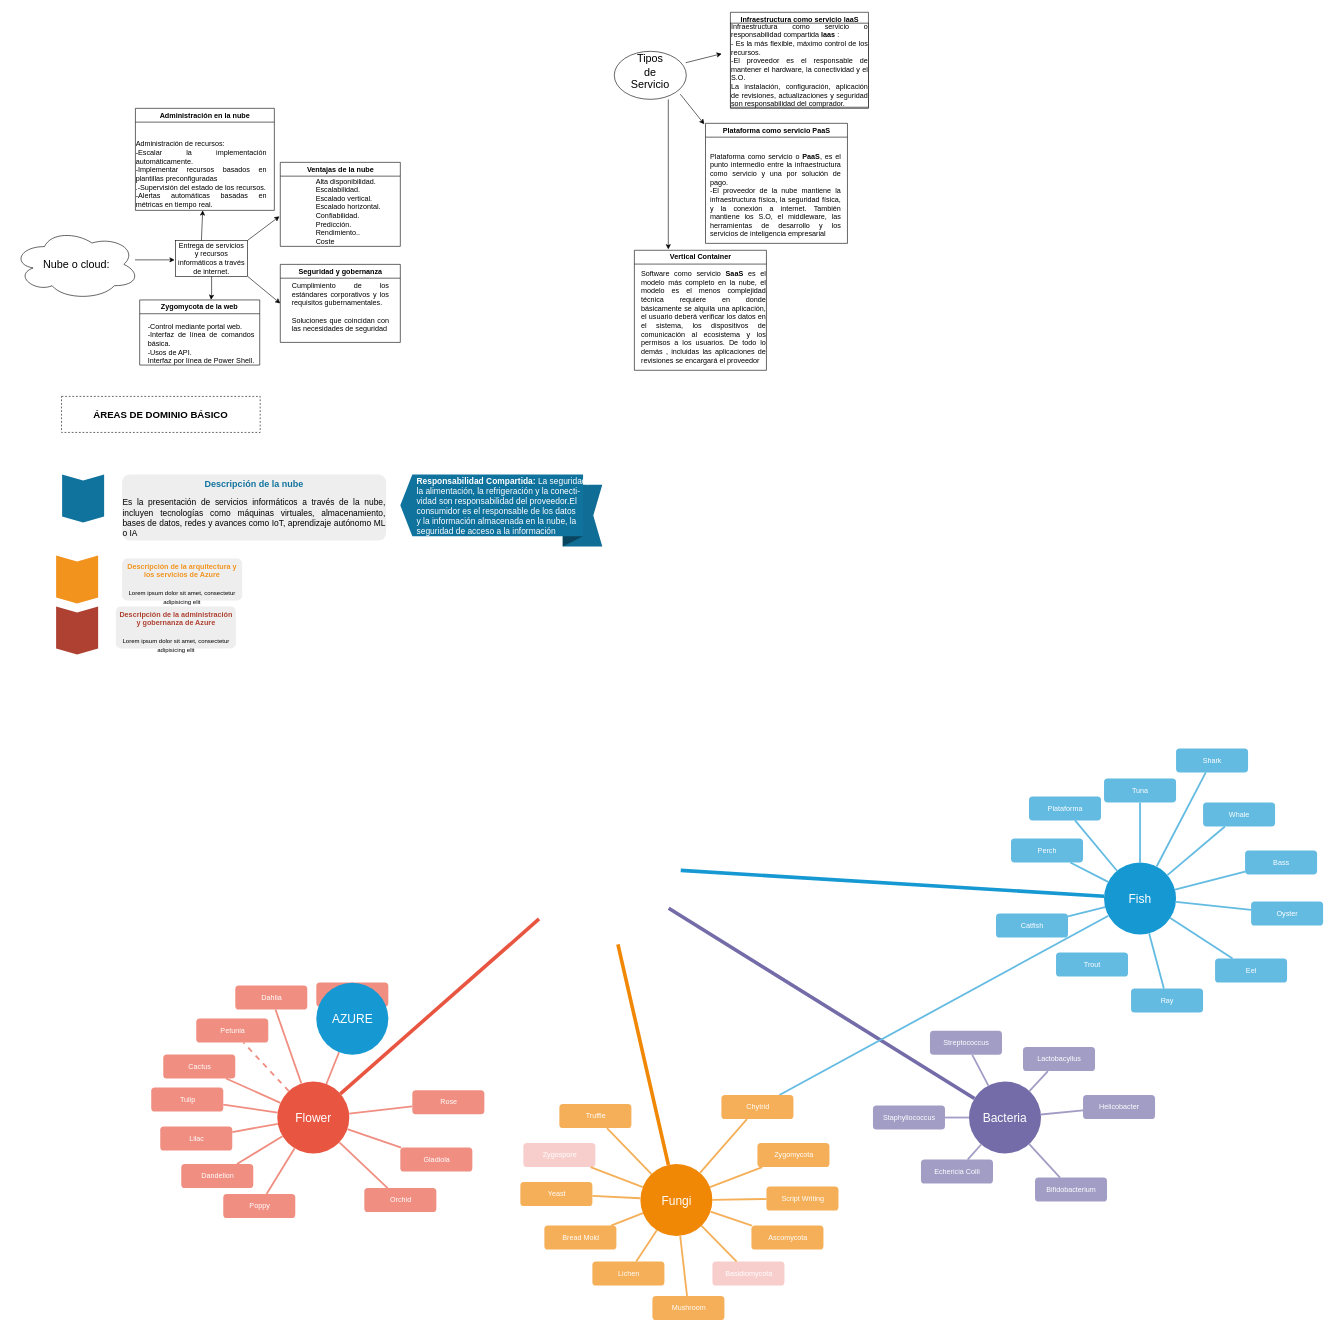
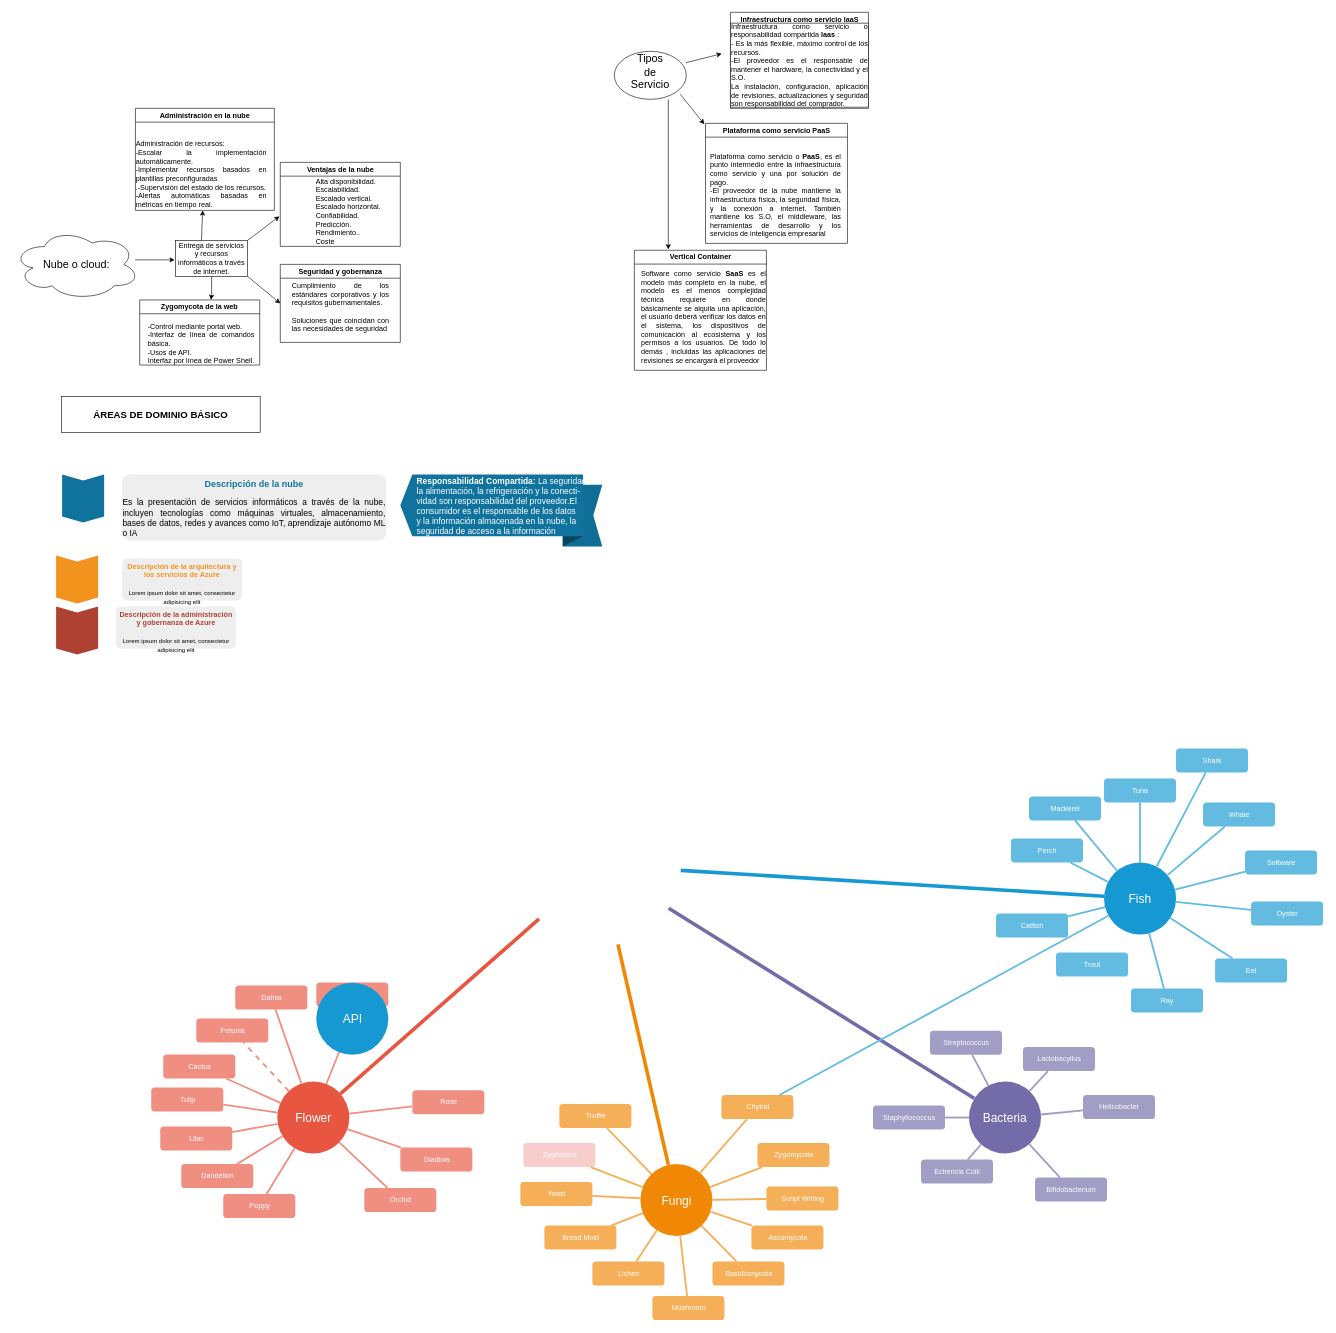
(161, 414) -> (161, 414)
(1065, 809) -> (1065, 809)
(1281, 863) -> (1281, 863)
(353, 1019) -> (353, 1019)
(748, 1273) -> (748, 1273)
